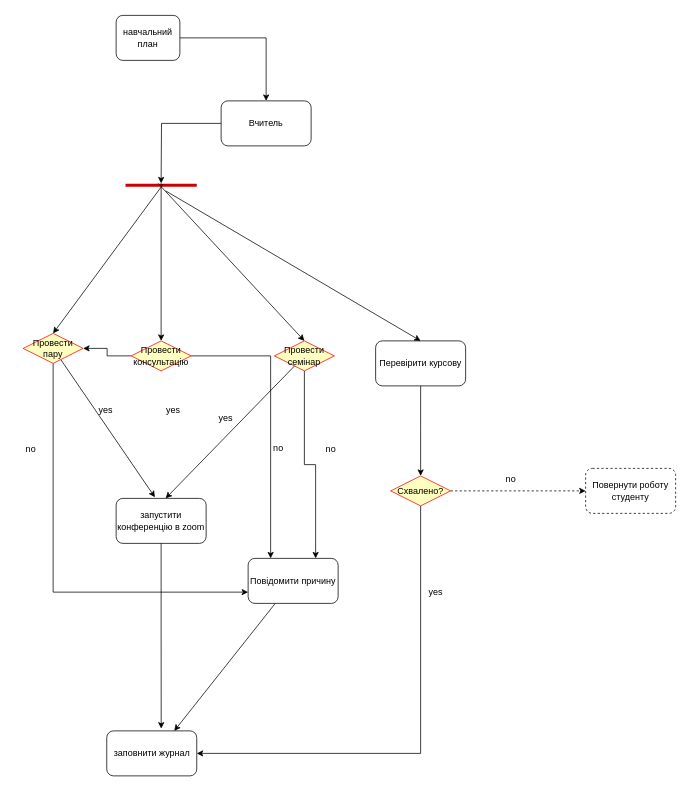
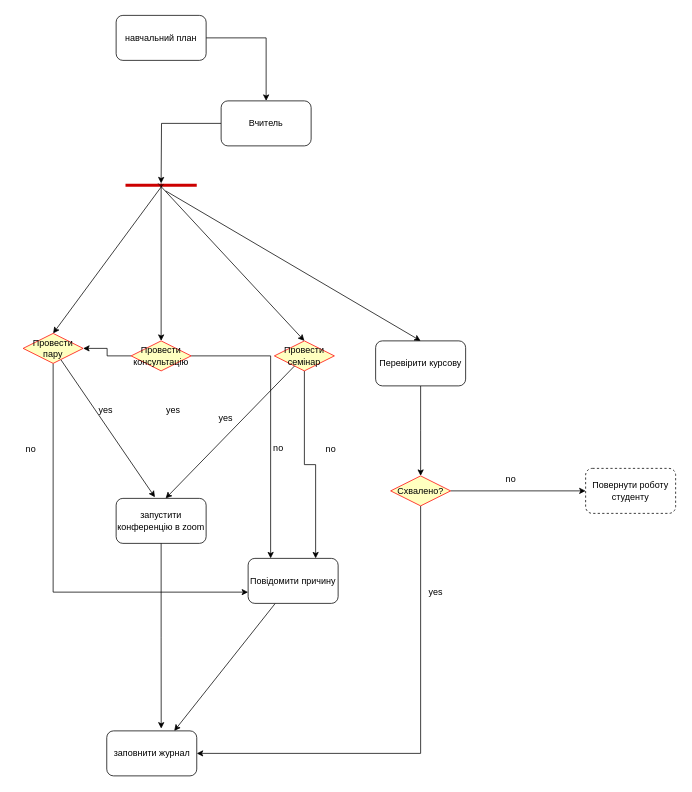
(148, 38) -> (161, 38)
(515, 491) -> (515, 491)
